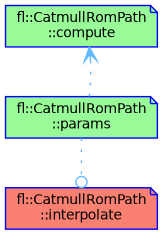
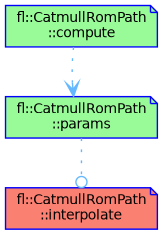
(91, 79) -> (72, 65)
